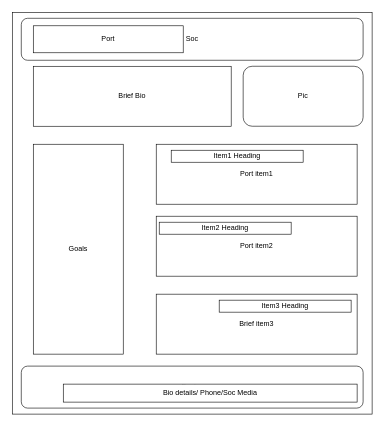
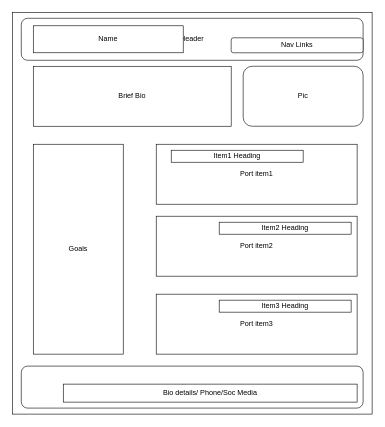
(108, 39) -> (108, 39)
(192, 39) -> (192, 39)
none -> (297, 45)
(225, 228) -> (285, 228)
(257, 324) -> (257, 324)
